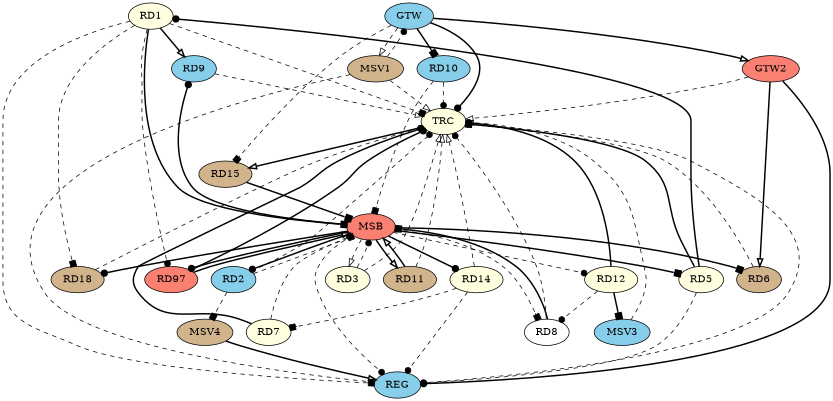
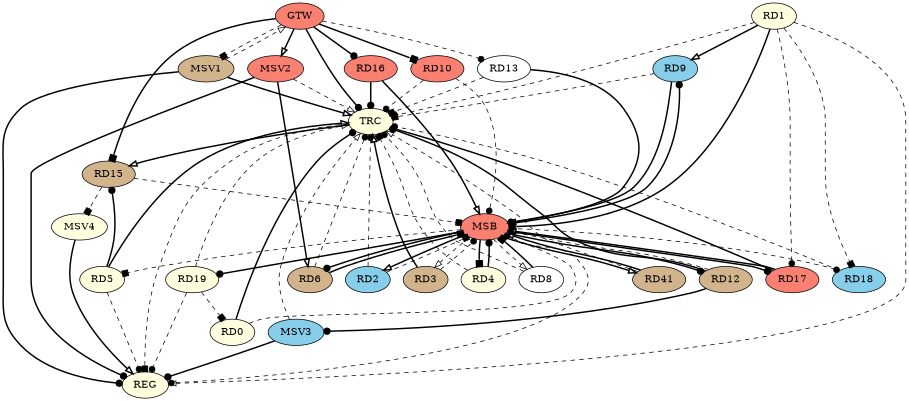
(409, 16) -> (300, 16)
(391, 37) -> (254, 39)
(394, 47) -> (253, 45)
(514, 60) -> (115, 230)
(324, 69) -> (170, 57)
none -> (371, 69)
(444, 69) -> (437, 69)
none -> (504, 69)
(771, 69) -> (276, 69)
(407, 93) -> (285, 96)
(315, 94) -> (527, 96)
(395, 151) -> (495, 136)
(633, 154) -> (203, 160)
none -> (624, 194)
(295, 200) -> (302, 201)
(414, 215) -> (390, 207)
(567, 238) -> (395, 247)
(534, 249) -> (295, 247)
(31, 251) -> (3, 197)
(303, 251) -> (428, 251)
none -> (392, 252)
(215, 253) -> (672, 241)
(490, 257) -> (507, 252)
(511, 257) -> (602, 250)
(796, 275) -> (192, 196)
(78, 280) -> (859, 280)
(171, 280) -> (792, 280)
(348, 280) -> (426, 280)
(410, 280) -> (659, 280)
(476, 280) -> (192, 280)
none -> (483, 280)
(611, 280) -> (726, 280)
(616, 302) -> (519, 320)
(221, 303) -> (96, 197)
(581, 304) -> (612, 249)
(13, 312) -> (707, 345)
(205, 332) -> (79, 227)
(269, 332) -> (232, 332)
none -> (223, 359)
(397, 385) -> (145, 385)
